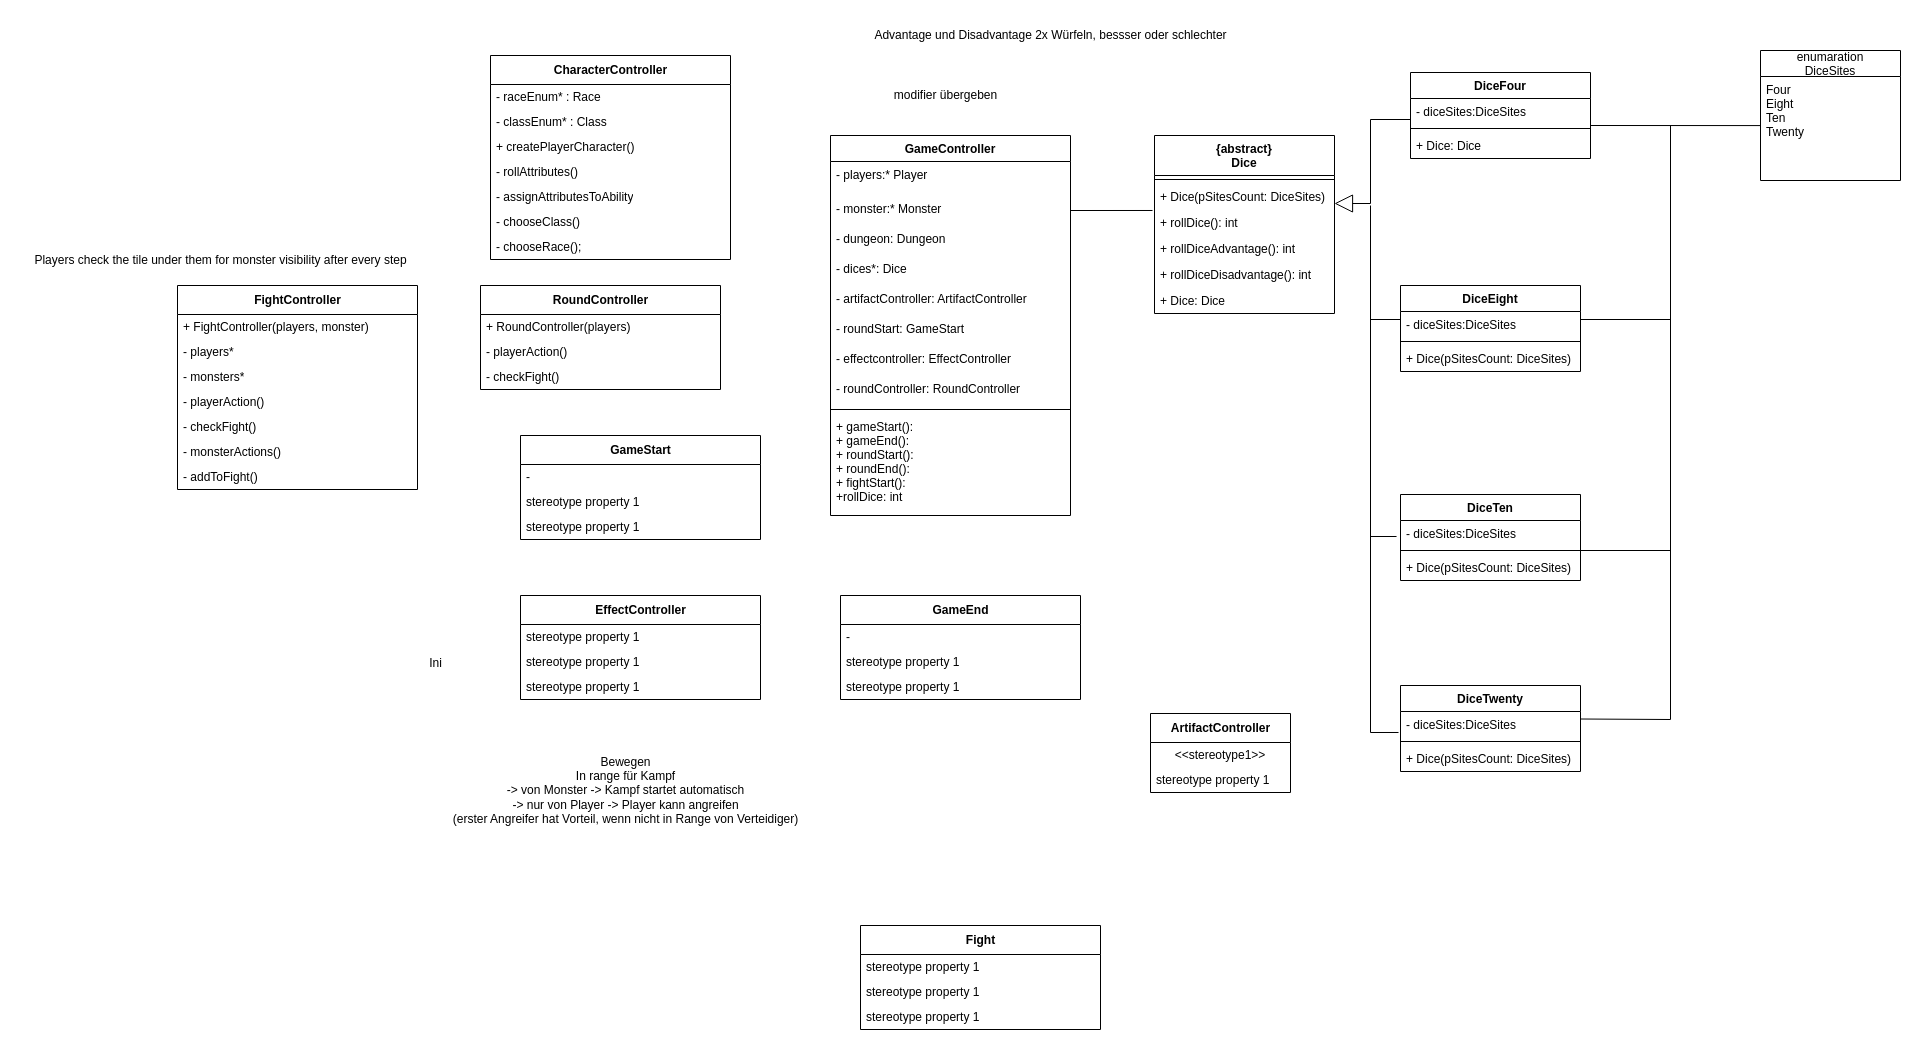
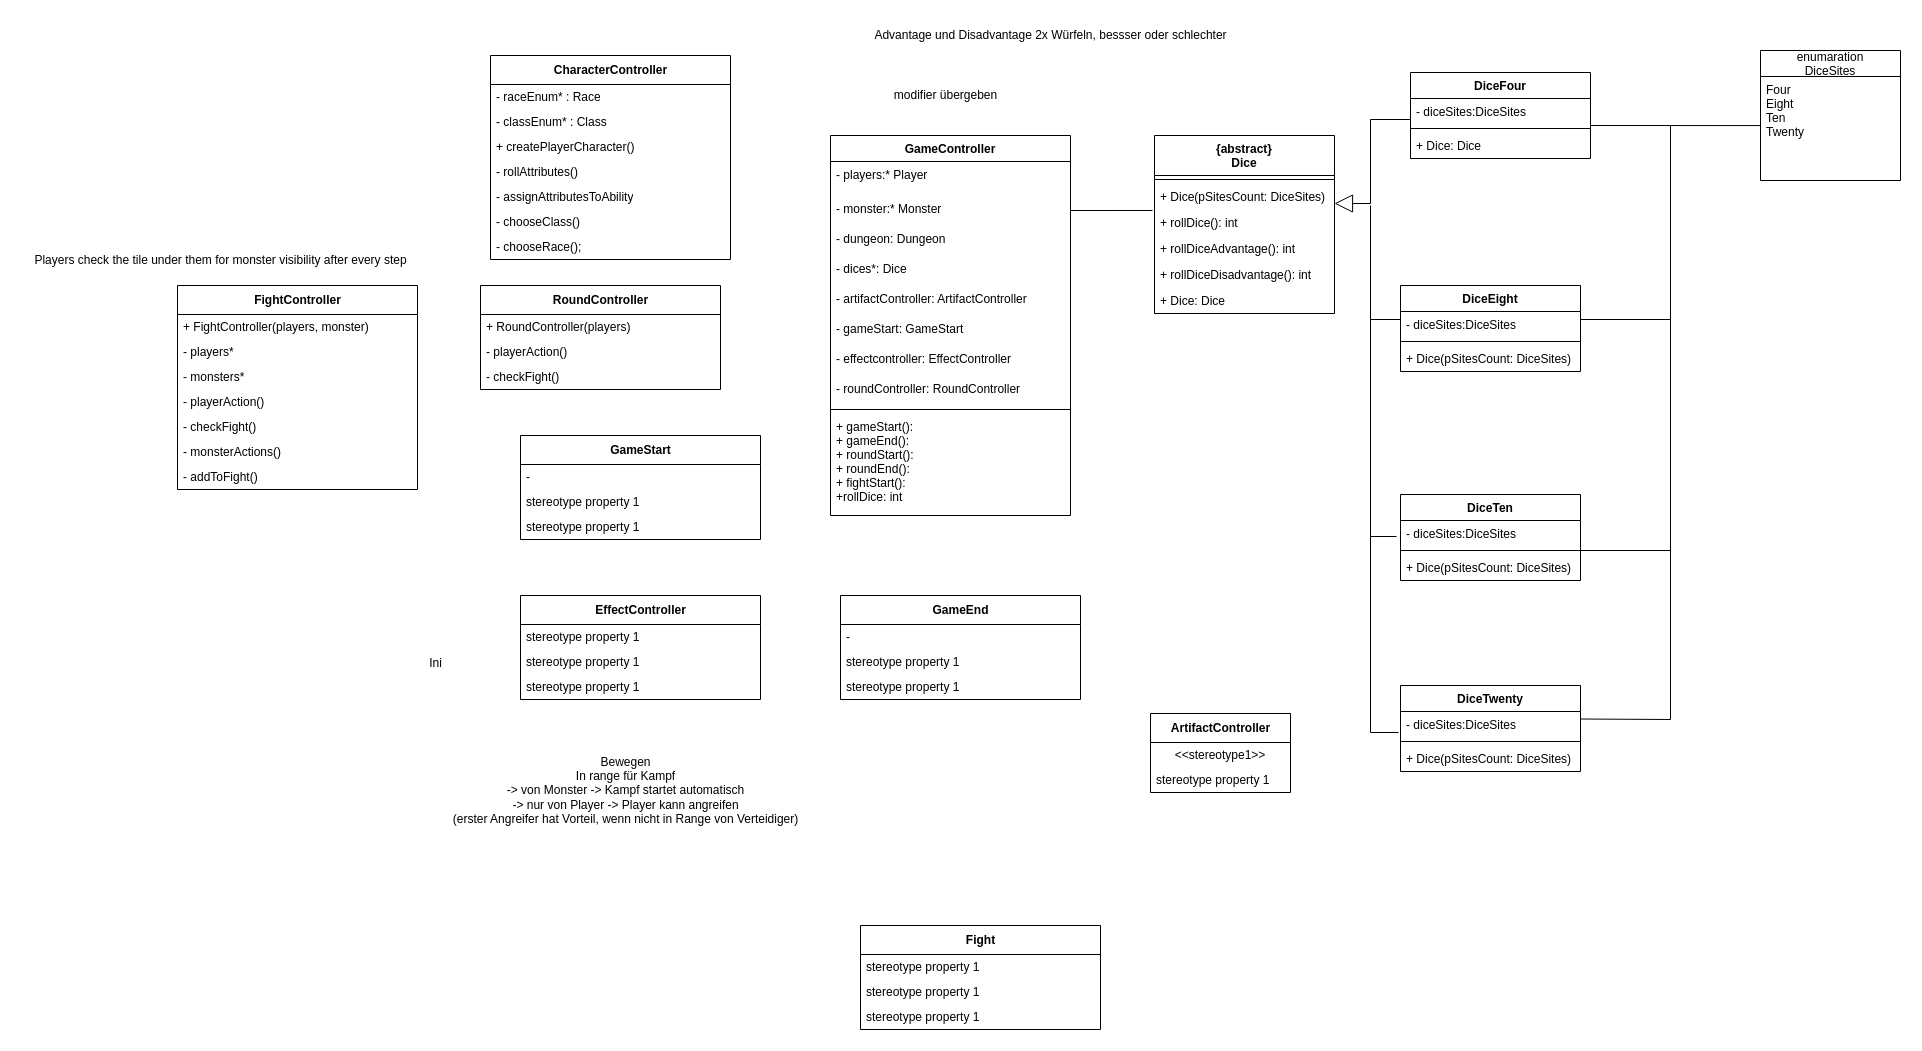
(909, 329) -> (905, 329)
